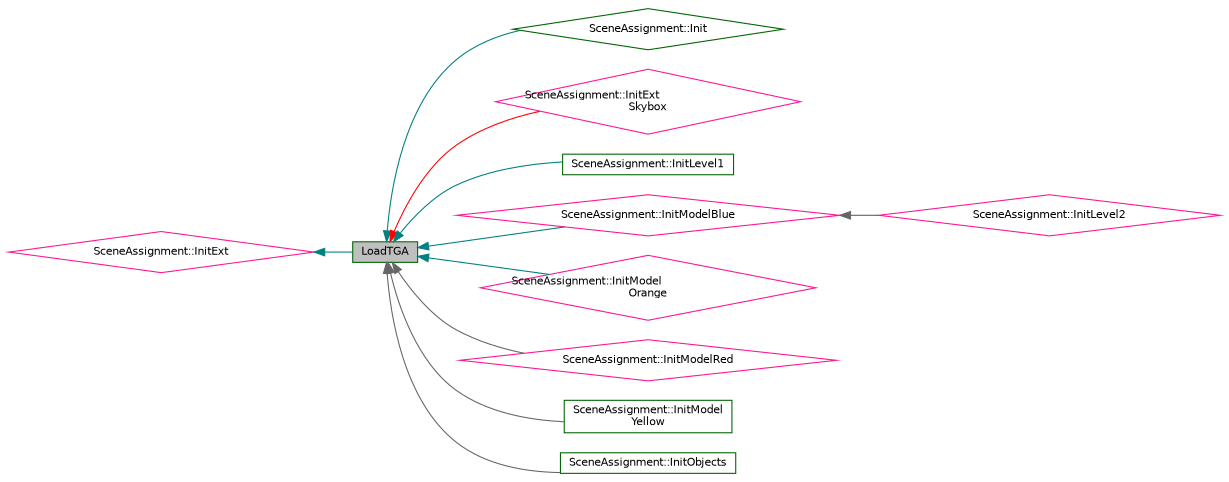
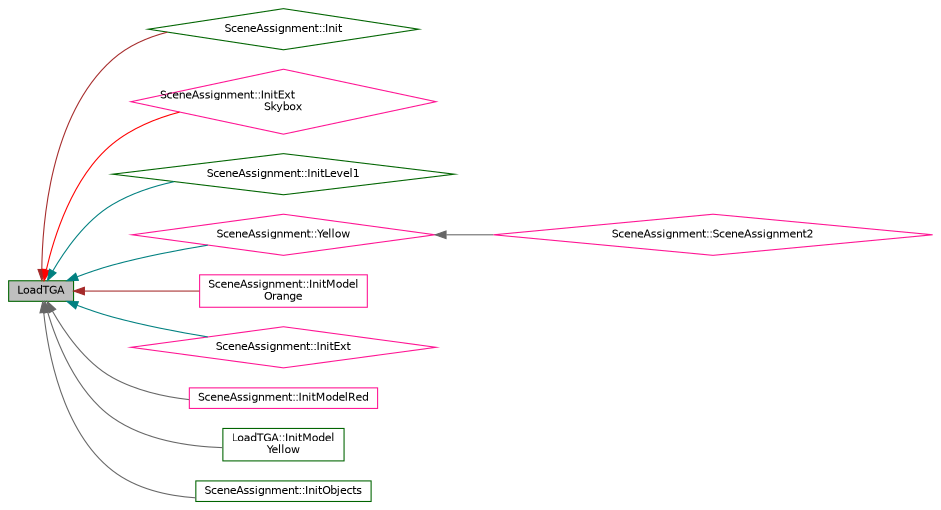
(420, 106) -> (67, 128)
(648, 164) -> (283, 174)
(648, 215) -> (283, 235)
(1049, 215) -> (713, 235)
(339, 252) -> (142, 324)
(489, 266) -> (142, 291)
(648, 288) -> (283, 291)
(648, 360) -> (283, 398)
(648, 417) -> (283, 445)
